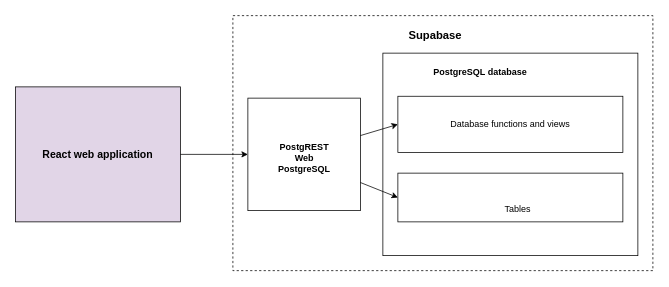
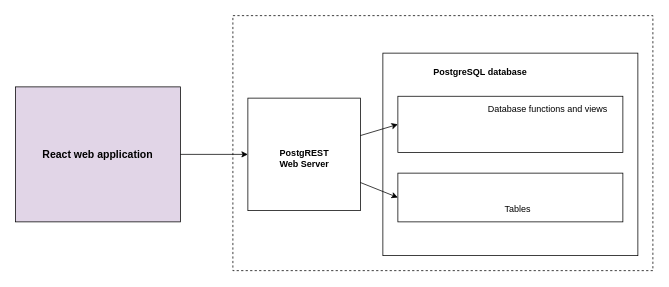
(435, 34) -> none
(510, 124) -> (548, 109)
(305, 158) -> (305, 158)
